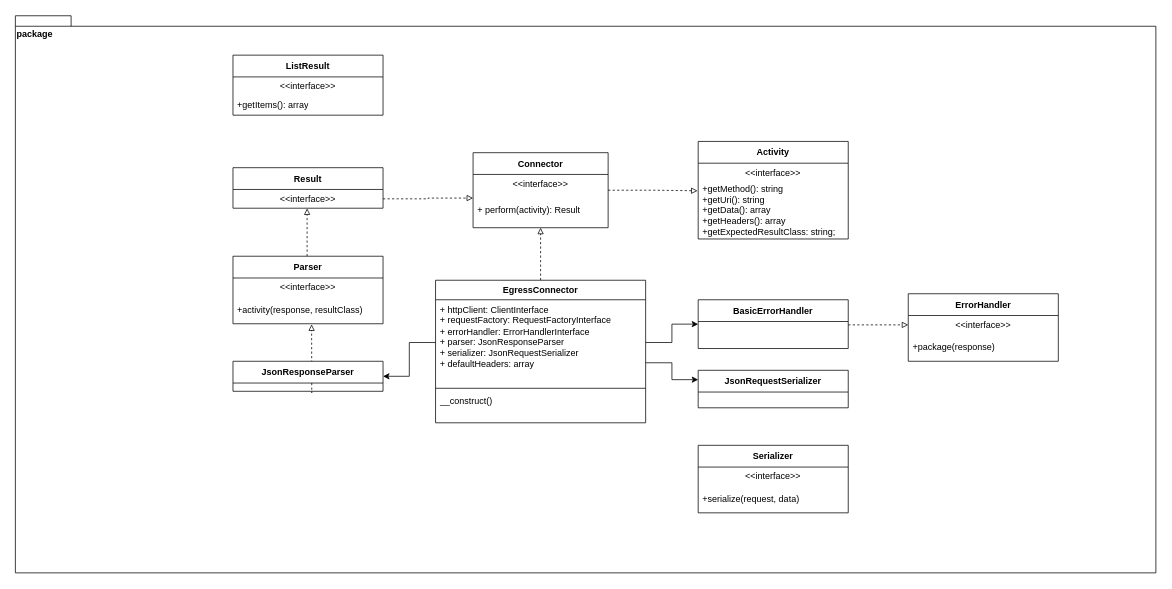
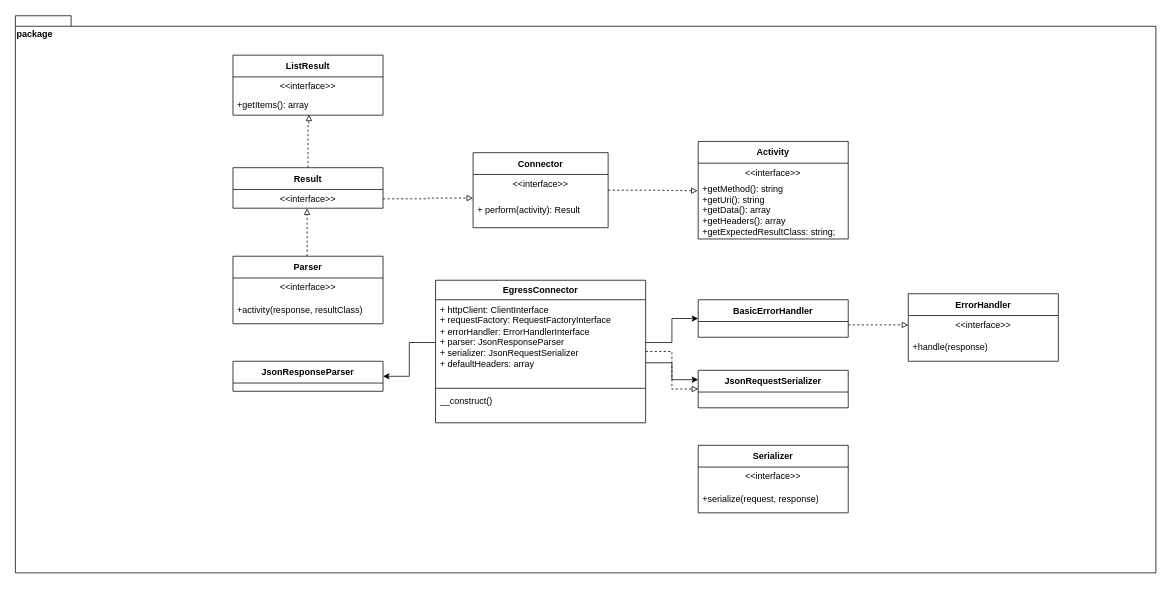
none -> (308, 145)
(540, 257) -> (664, 351)
(773, 324) -> (773, 318)
(312, 345) -> none
(958, 348) -> (954, 348)
(760, 499) -> (770, 499)
